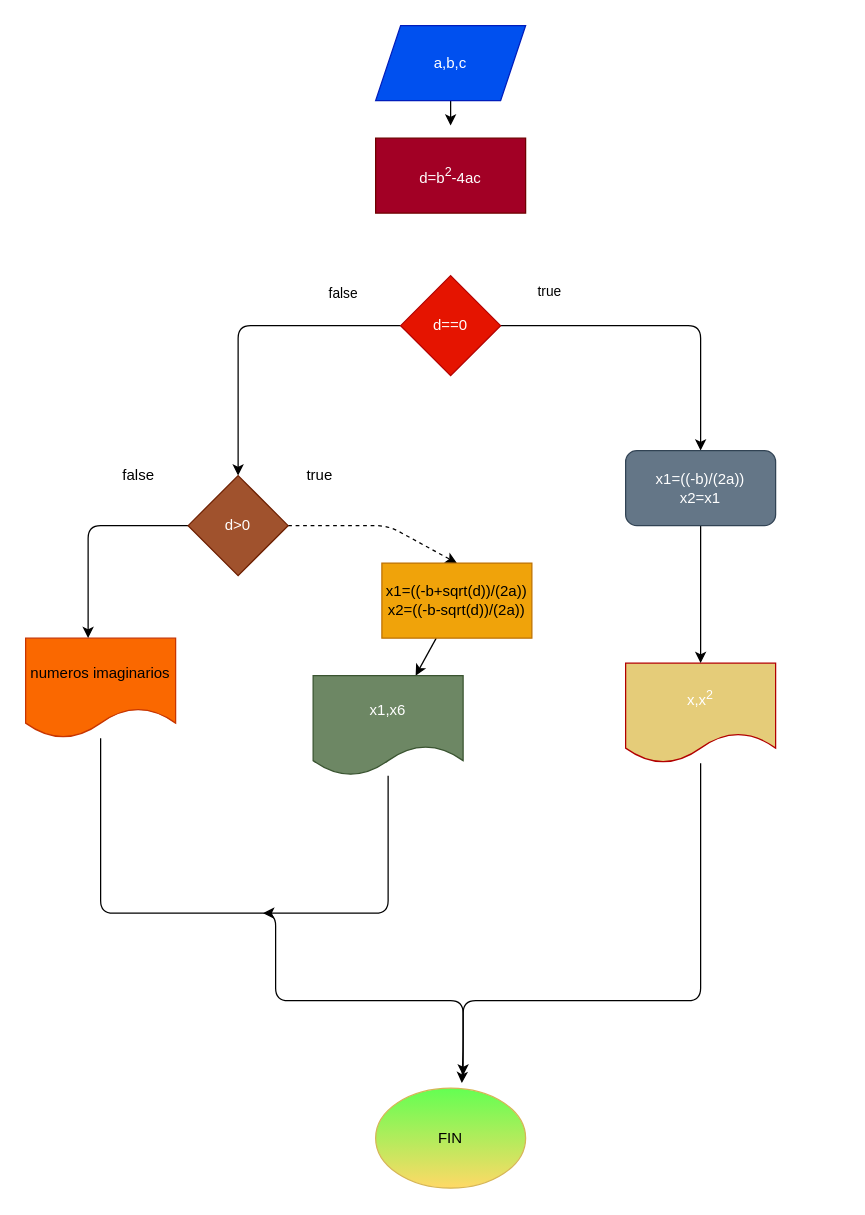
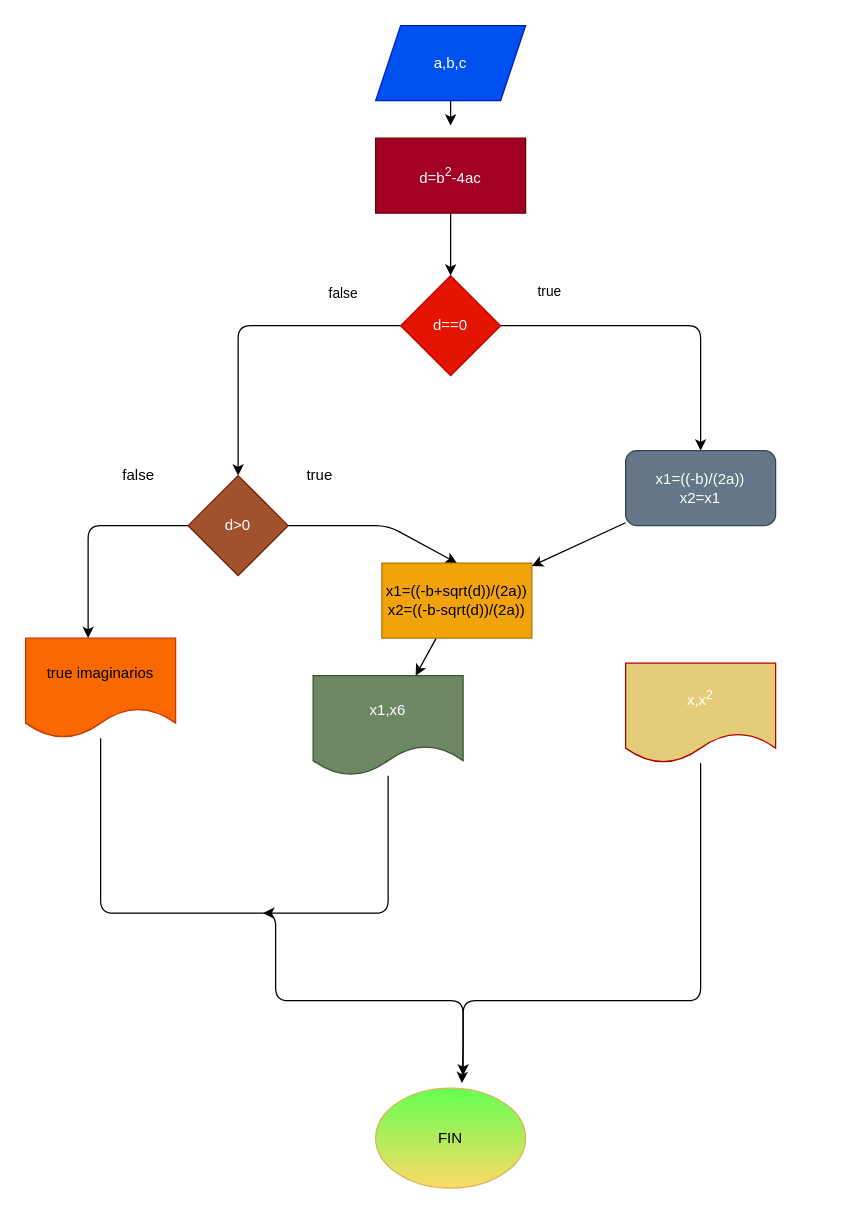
none -> (451, 240)
(370, 526) -> (370, 526)
(701, 590) -> (583, 542)
(101, 673) -> (101, 673)
